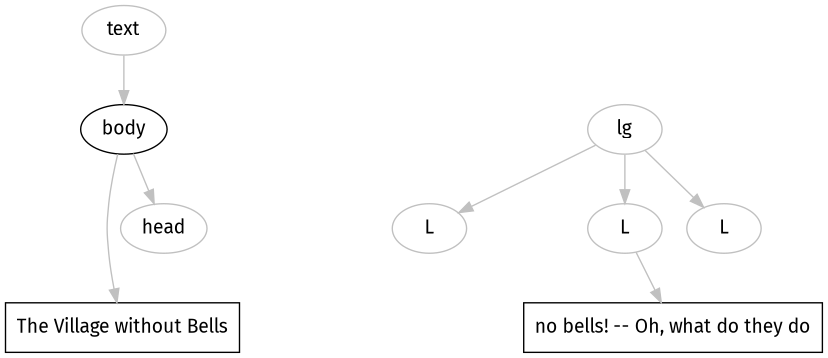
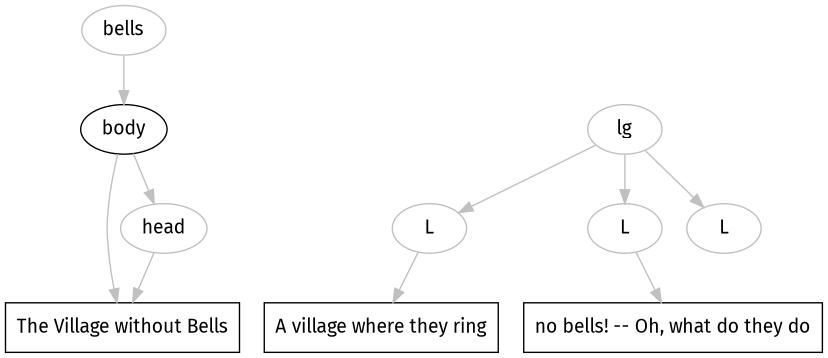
(124, 30) -> (124, 30)
none -> (146, 271)
none -> (381, 328)
